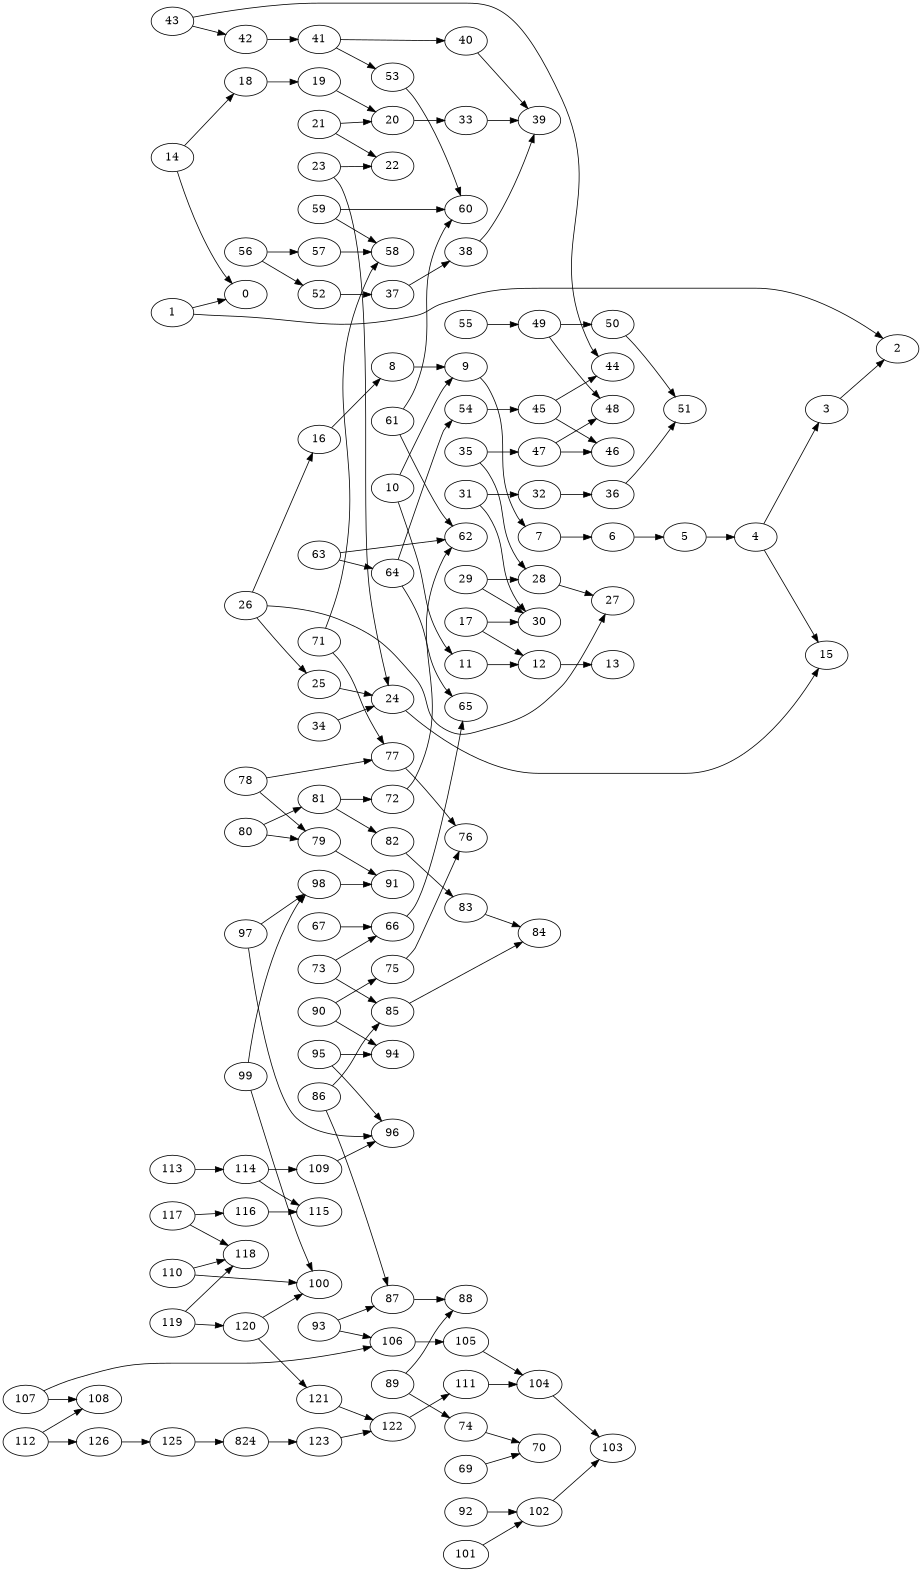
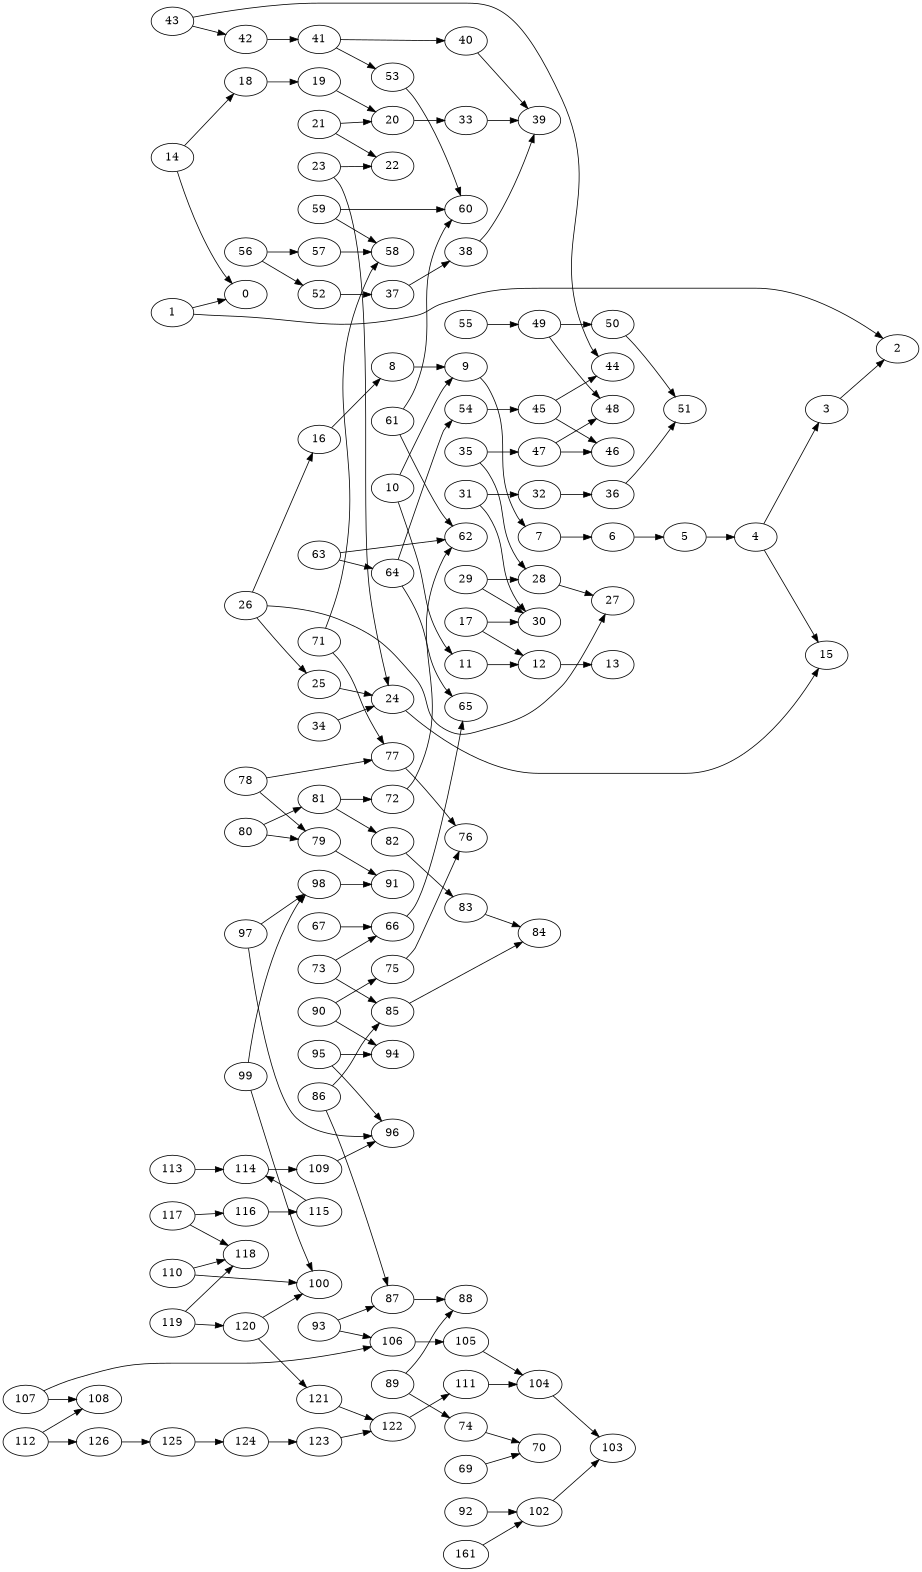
(275, 1192) -> (290, 1190)
(246, 1442) -> (246, 1442)
(466, 1555) -> (466, 1555)
